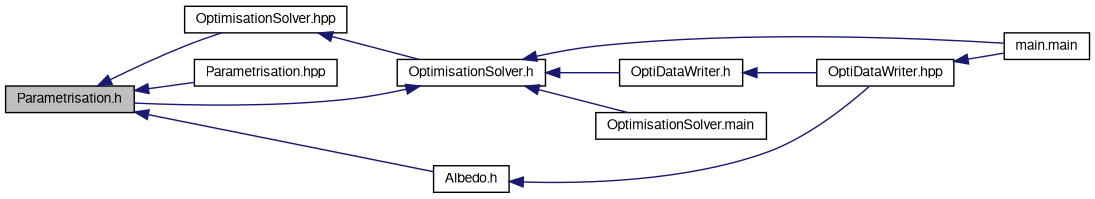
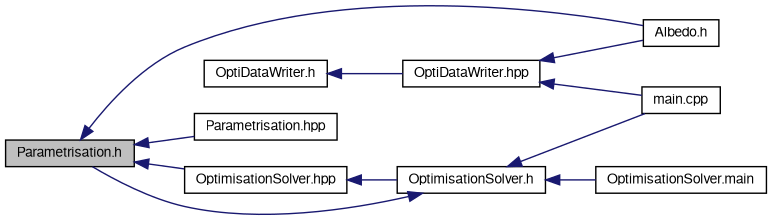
(1047, 46) -> (681, 100)
(590, 73) -> none
(707, 169) -> (598, 49)
